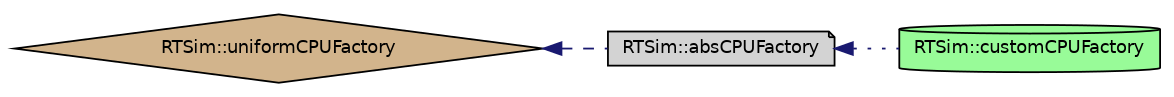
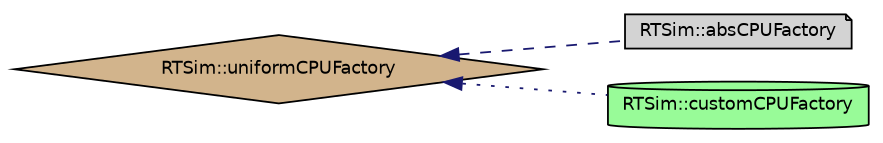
(876, 49) -> (535, 89)
